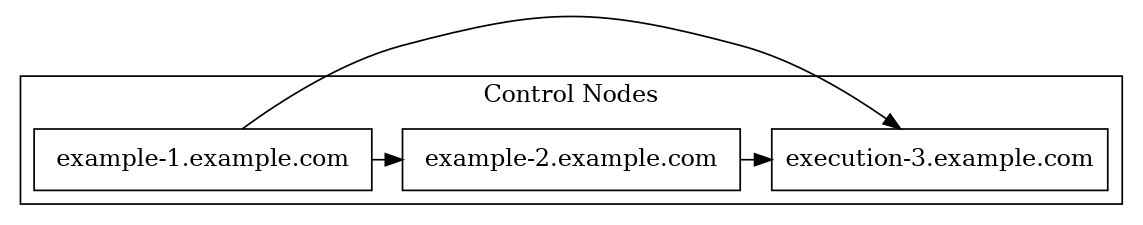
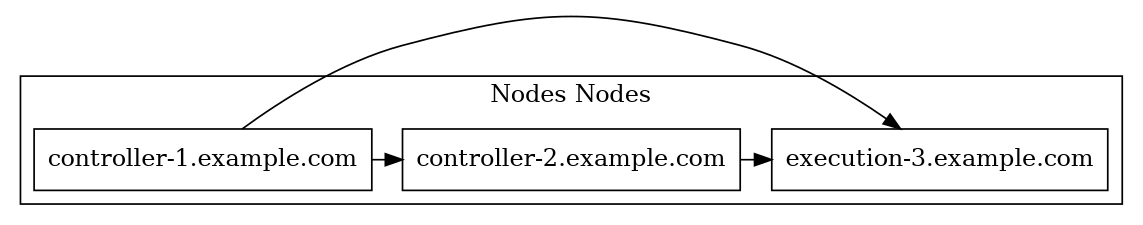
(571, 96) -> (571, 96)
(203, 160) -> (203, 160)
(571, 160) -> (571, 160)
